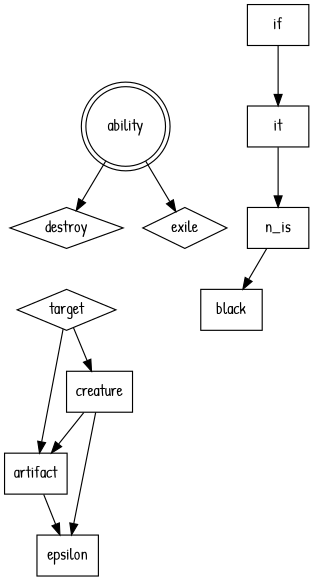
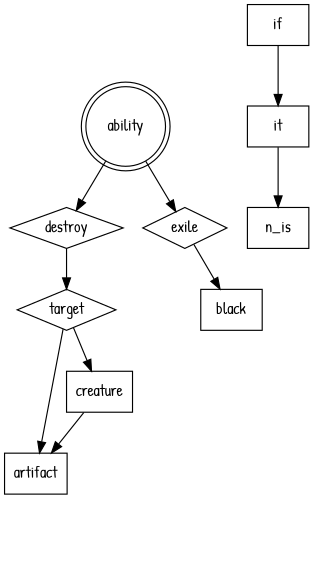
none -> (67, 263)
(258, 264) -> (204, 262)
(68, 556) -> none
